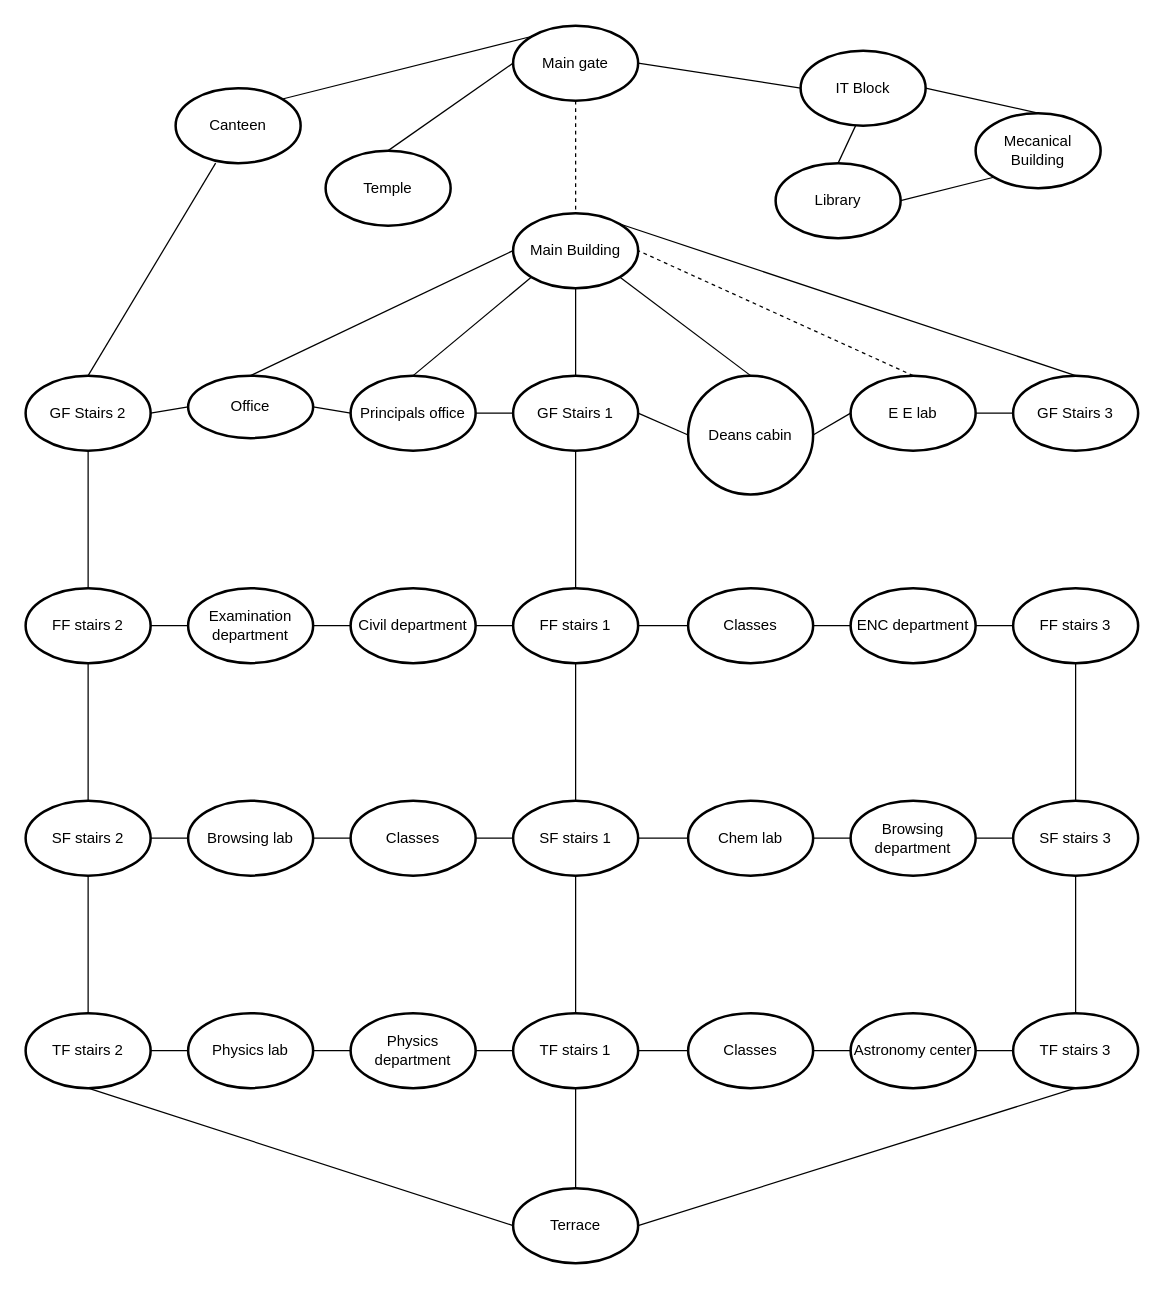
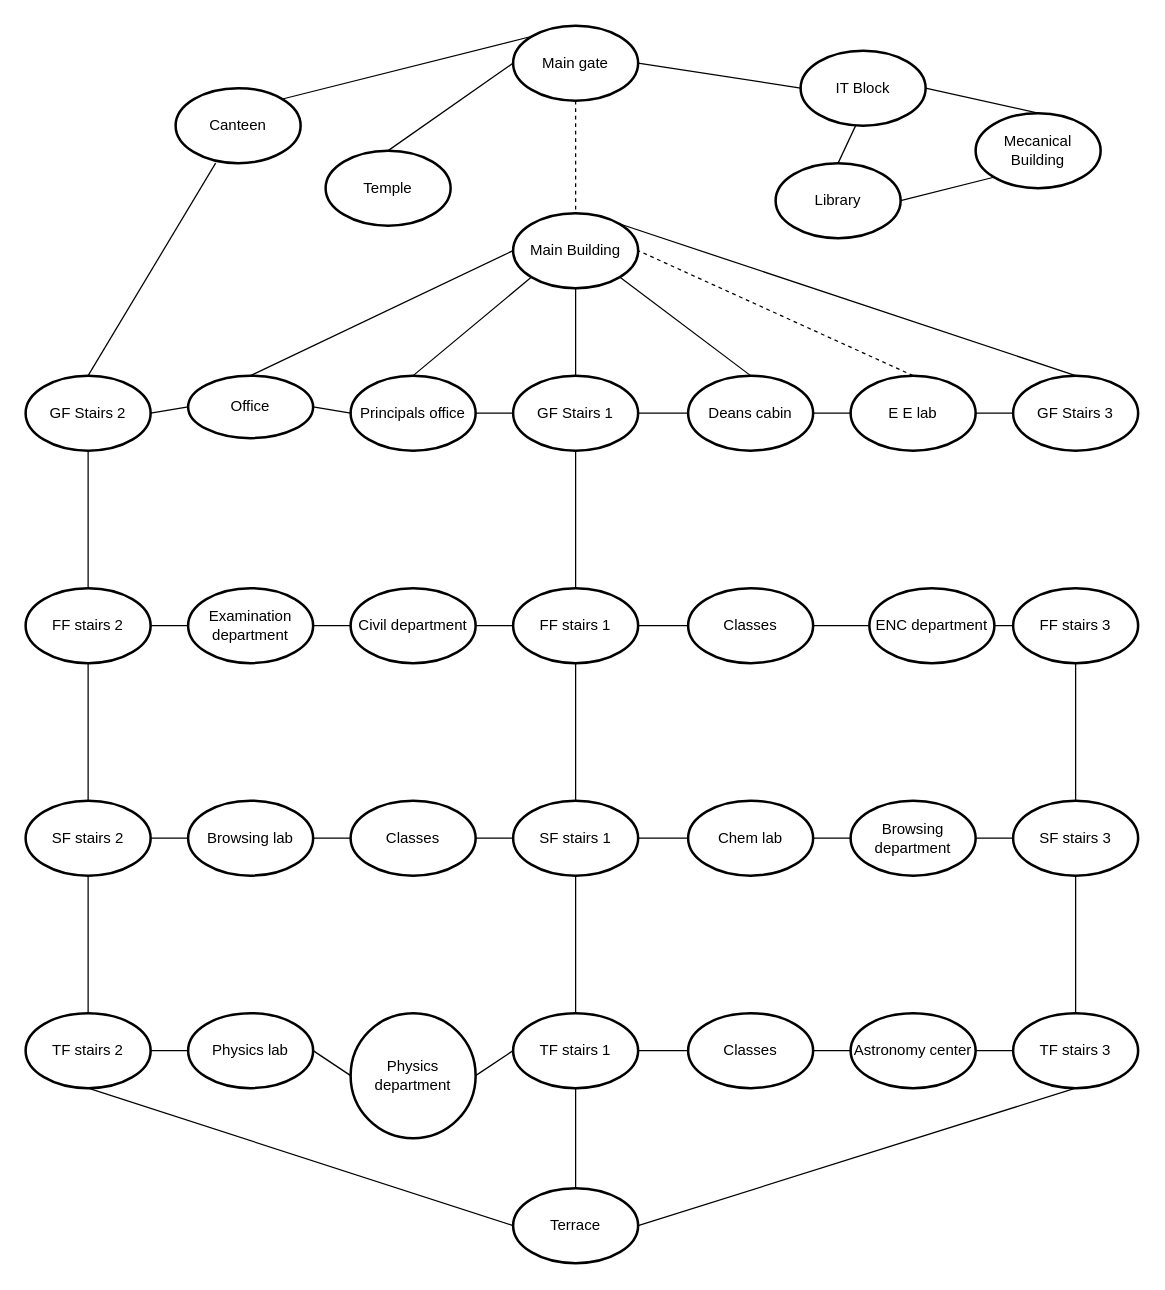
(751, 435) -> (751, 413)
(913, 626) -> (932, 626)
(413, 1051) -> (413, 1076)
